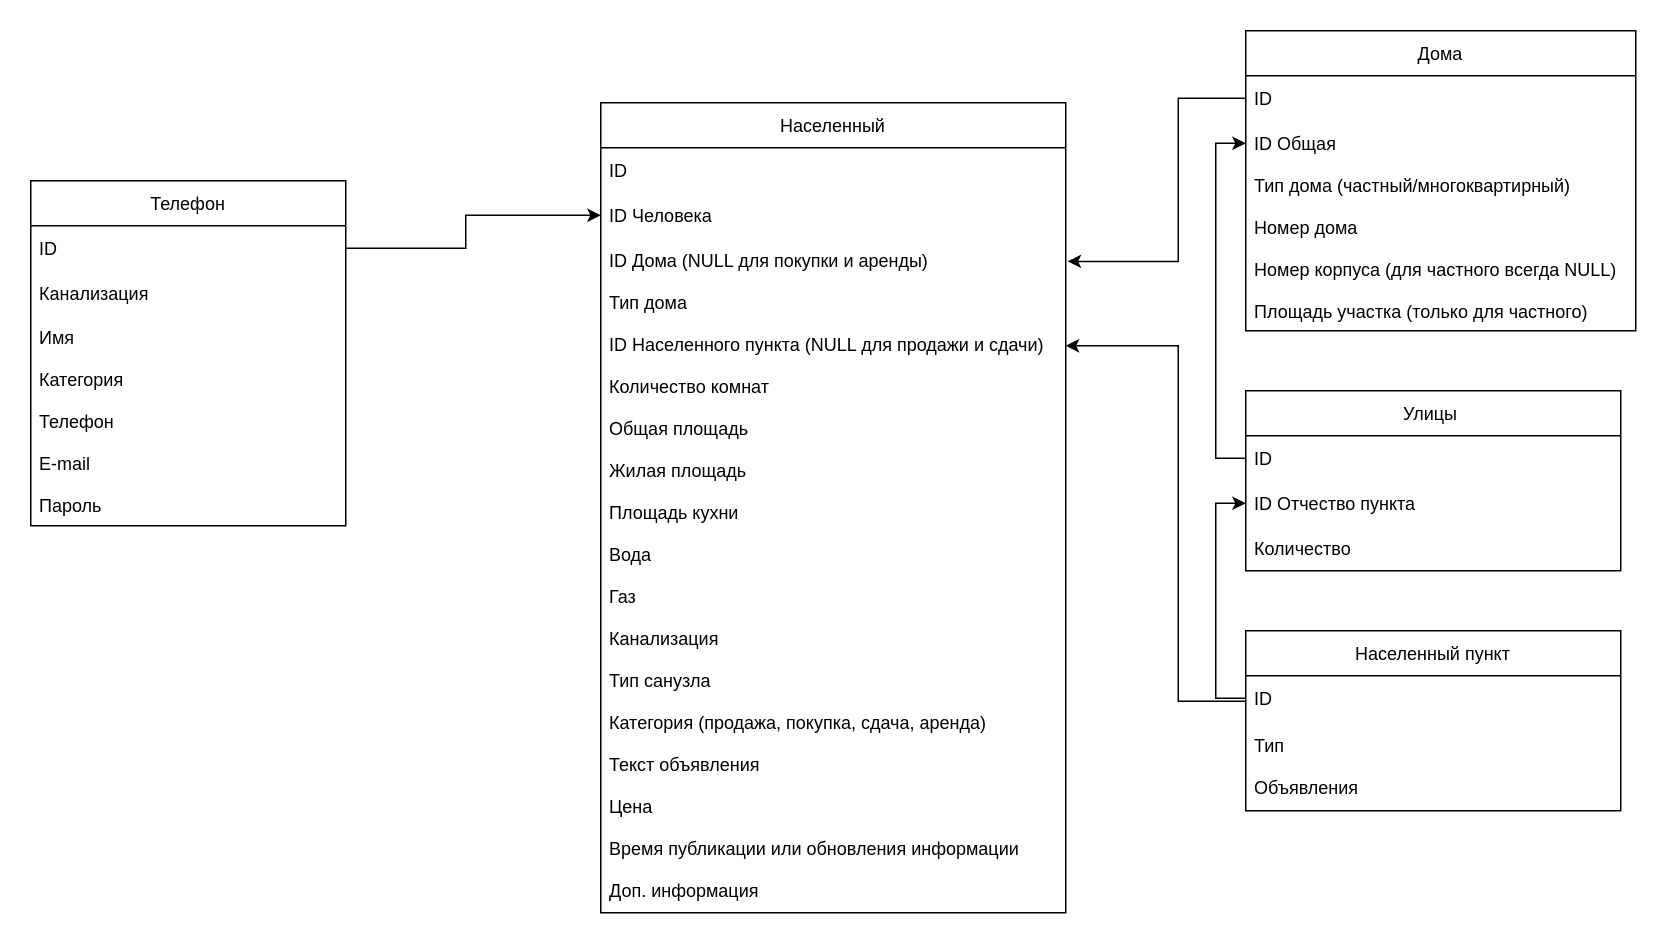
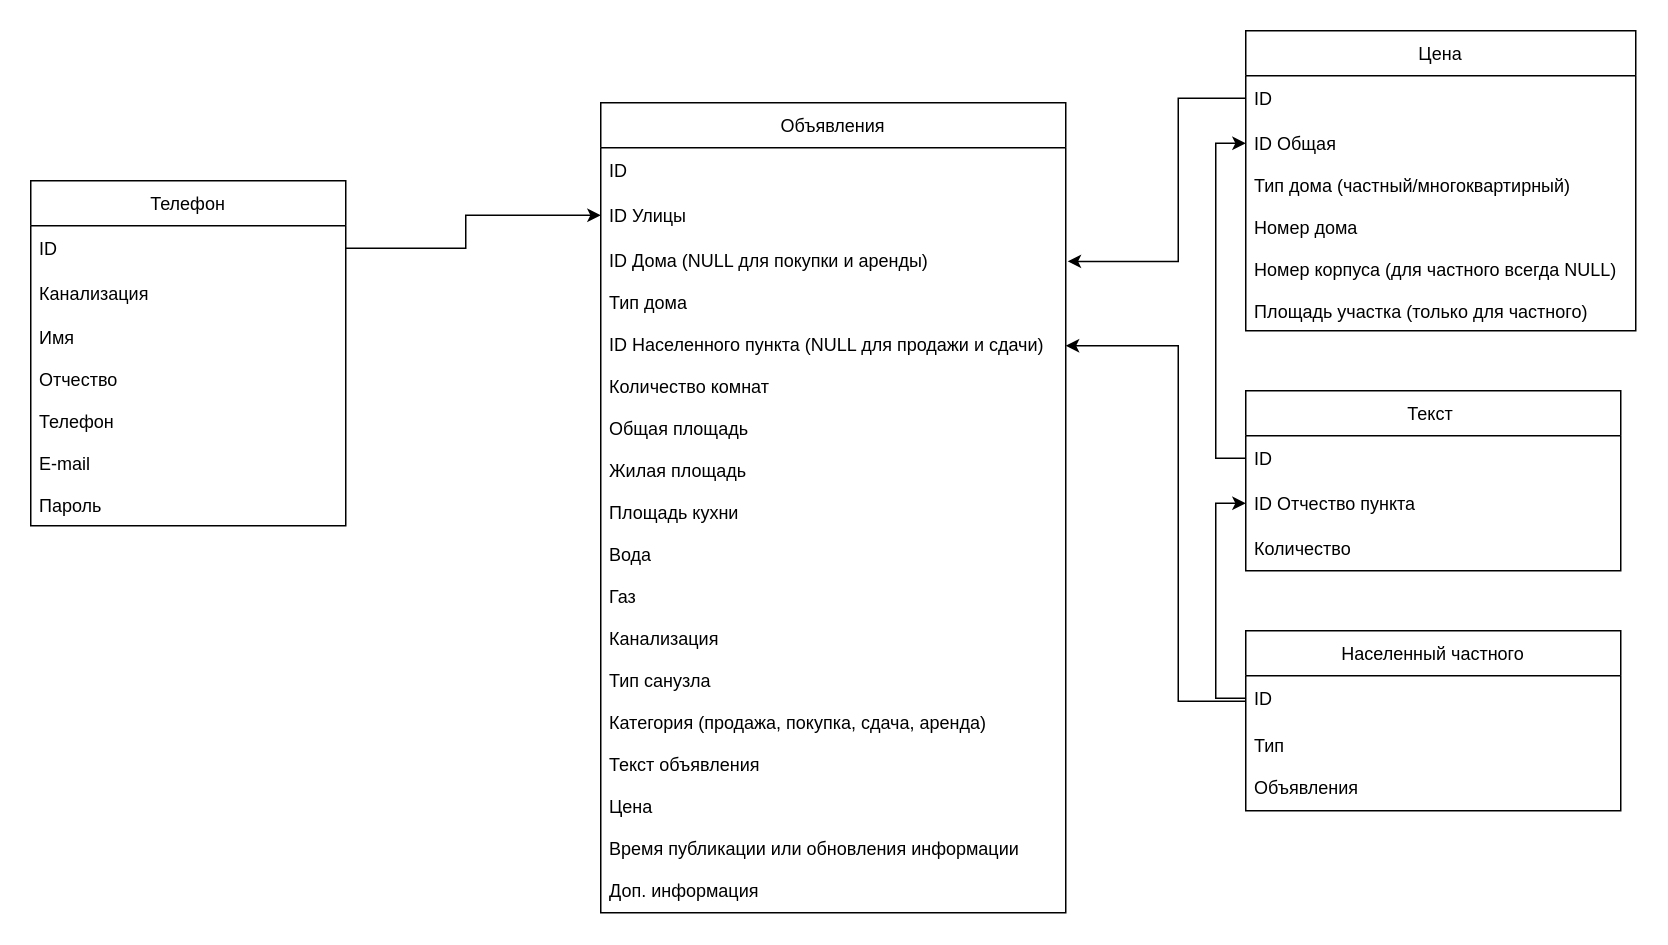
(1440, 54) -> (1440, 54)
(833, 126) -> (833, 126)
(662, 216) -> (647, 216)
(54, 338) -> (54, 338)
(1433, 414) -> (1433, 414)
(1433, 654) -> (1433, 654)
